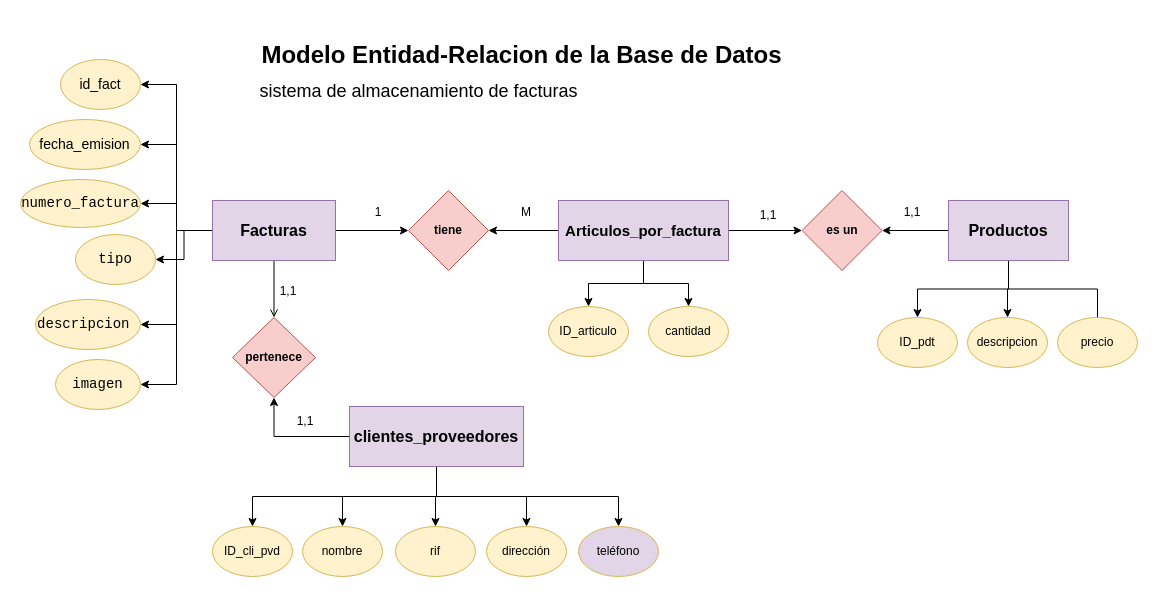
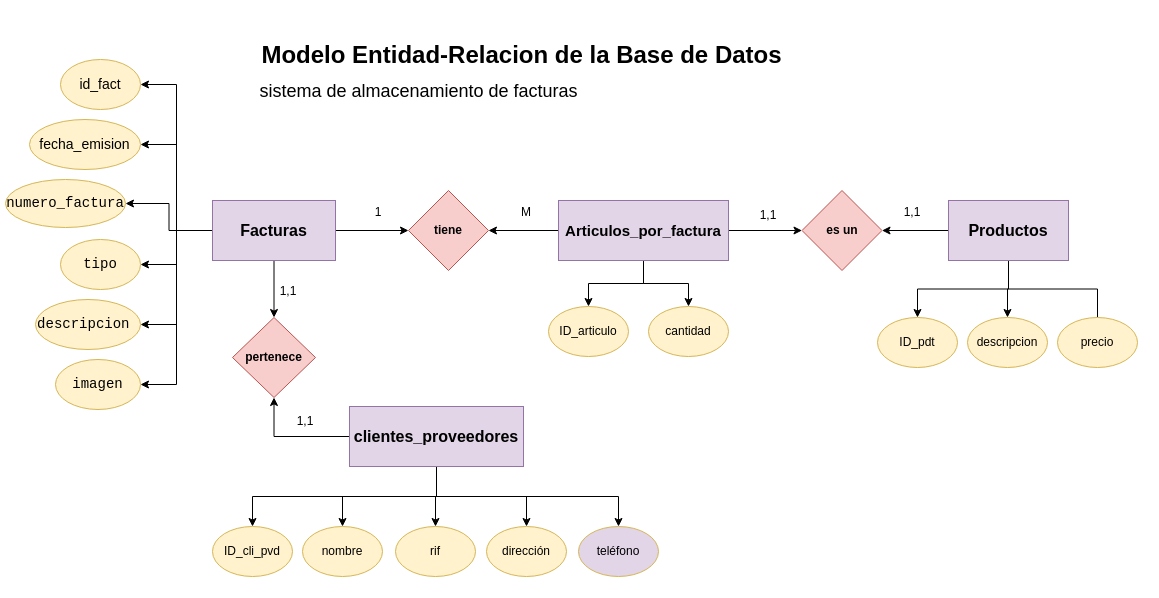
(81, 204) -> (66, 204)
(116, 260) -> (101, 265)
(274, 310) -> (274, 309)
